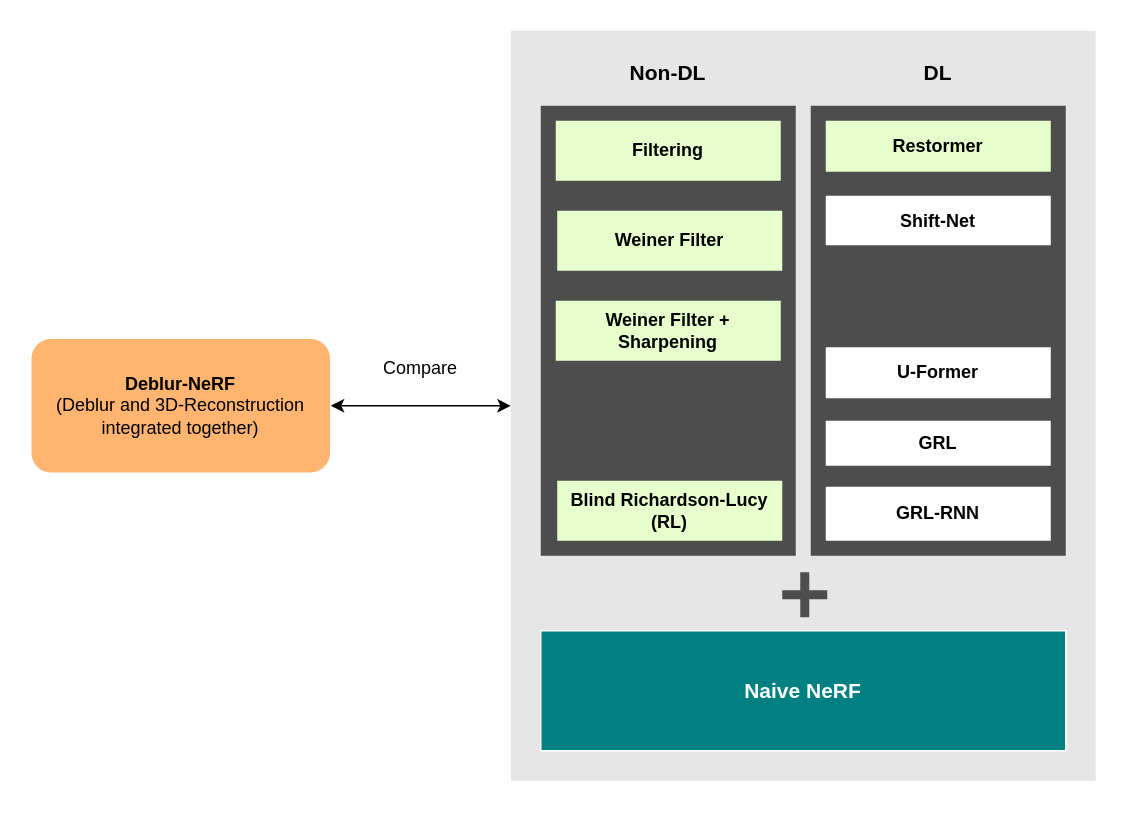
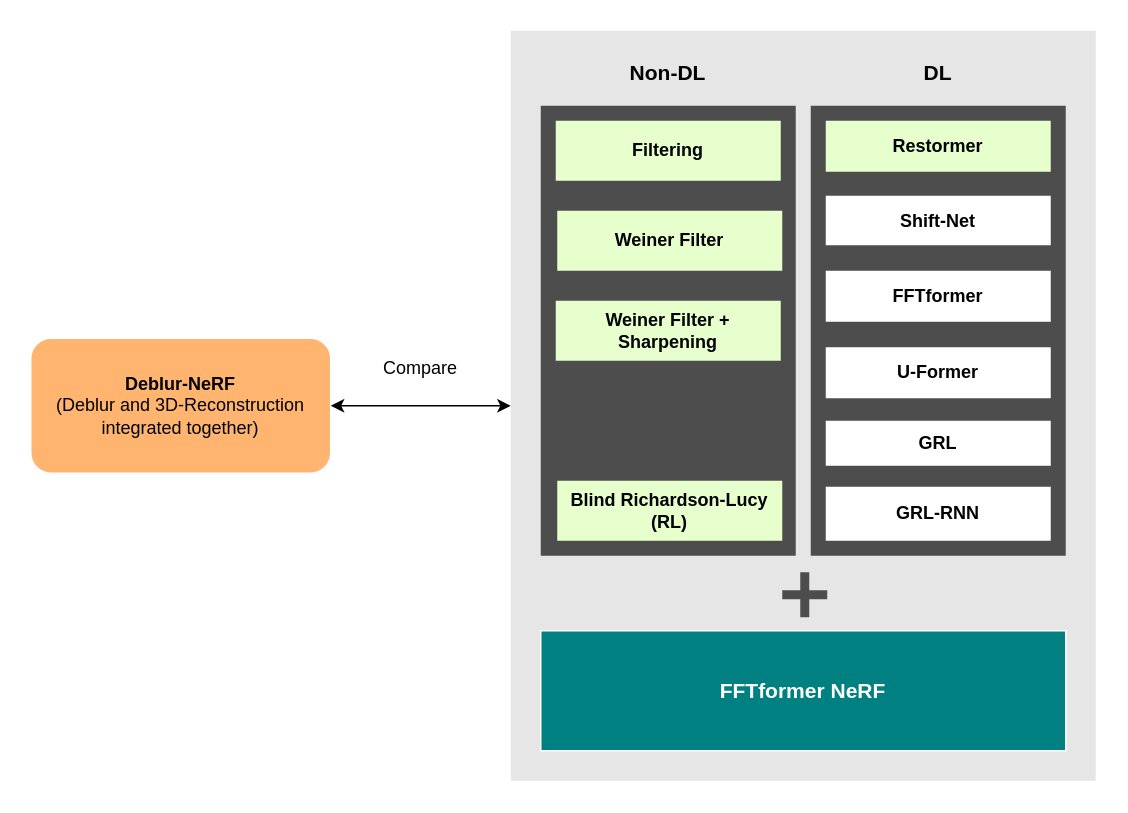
none -> (938, 296)
(803, 691) -> (803, 691)
